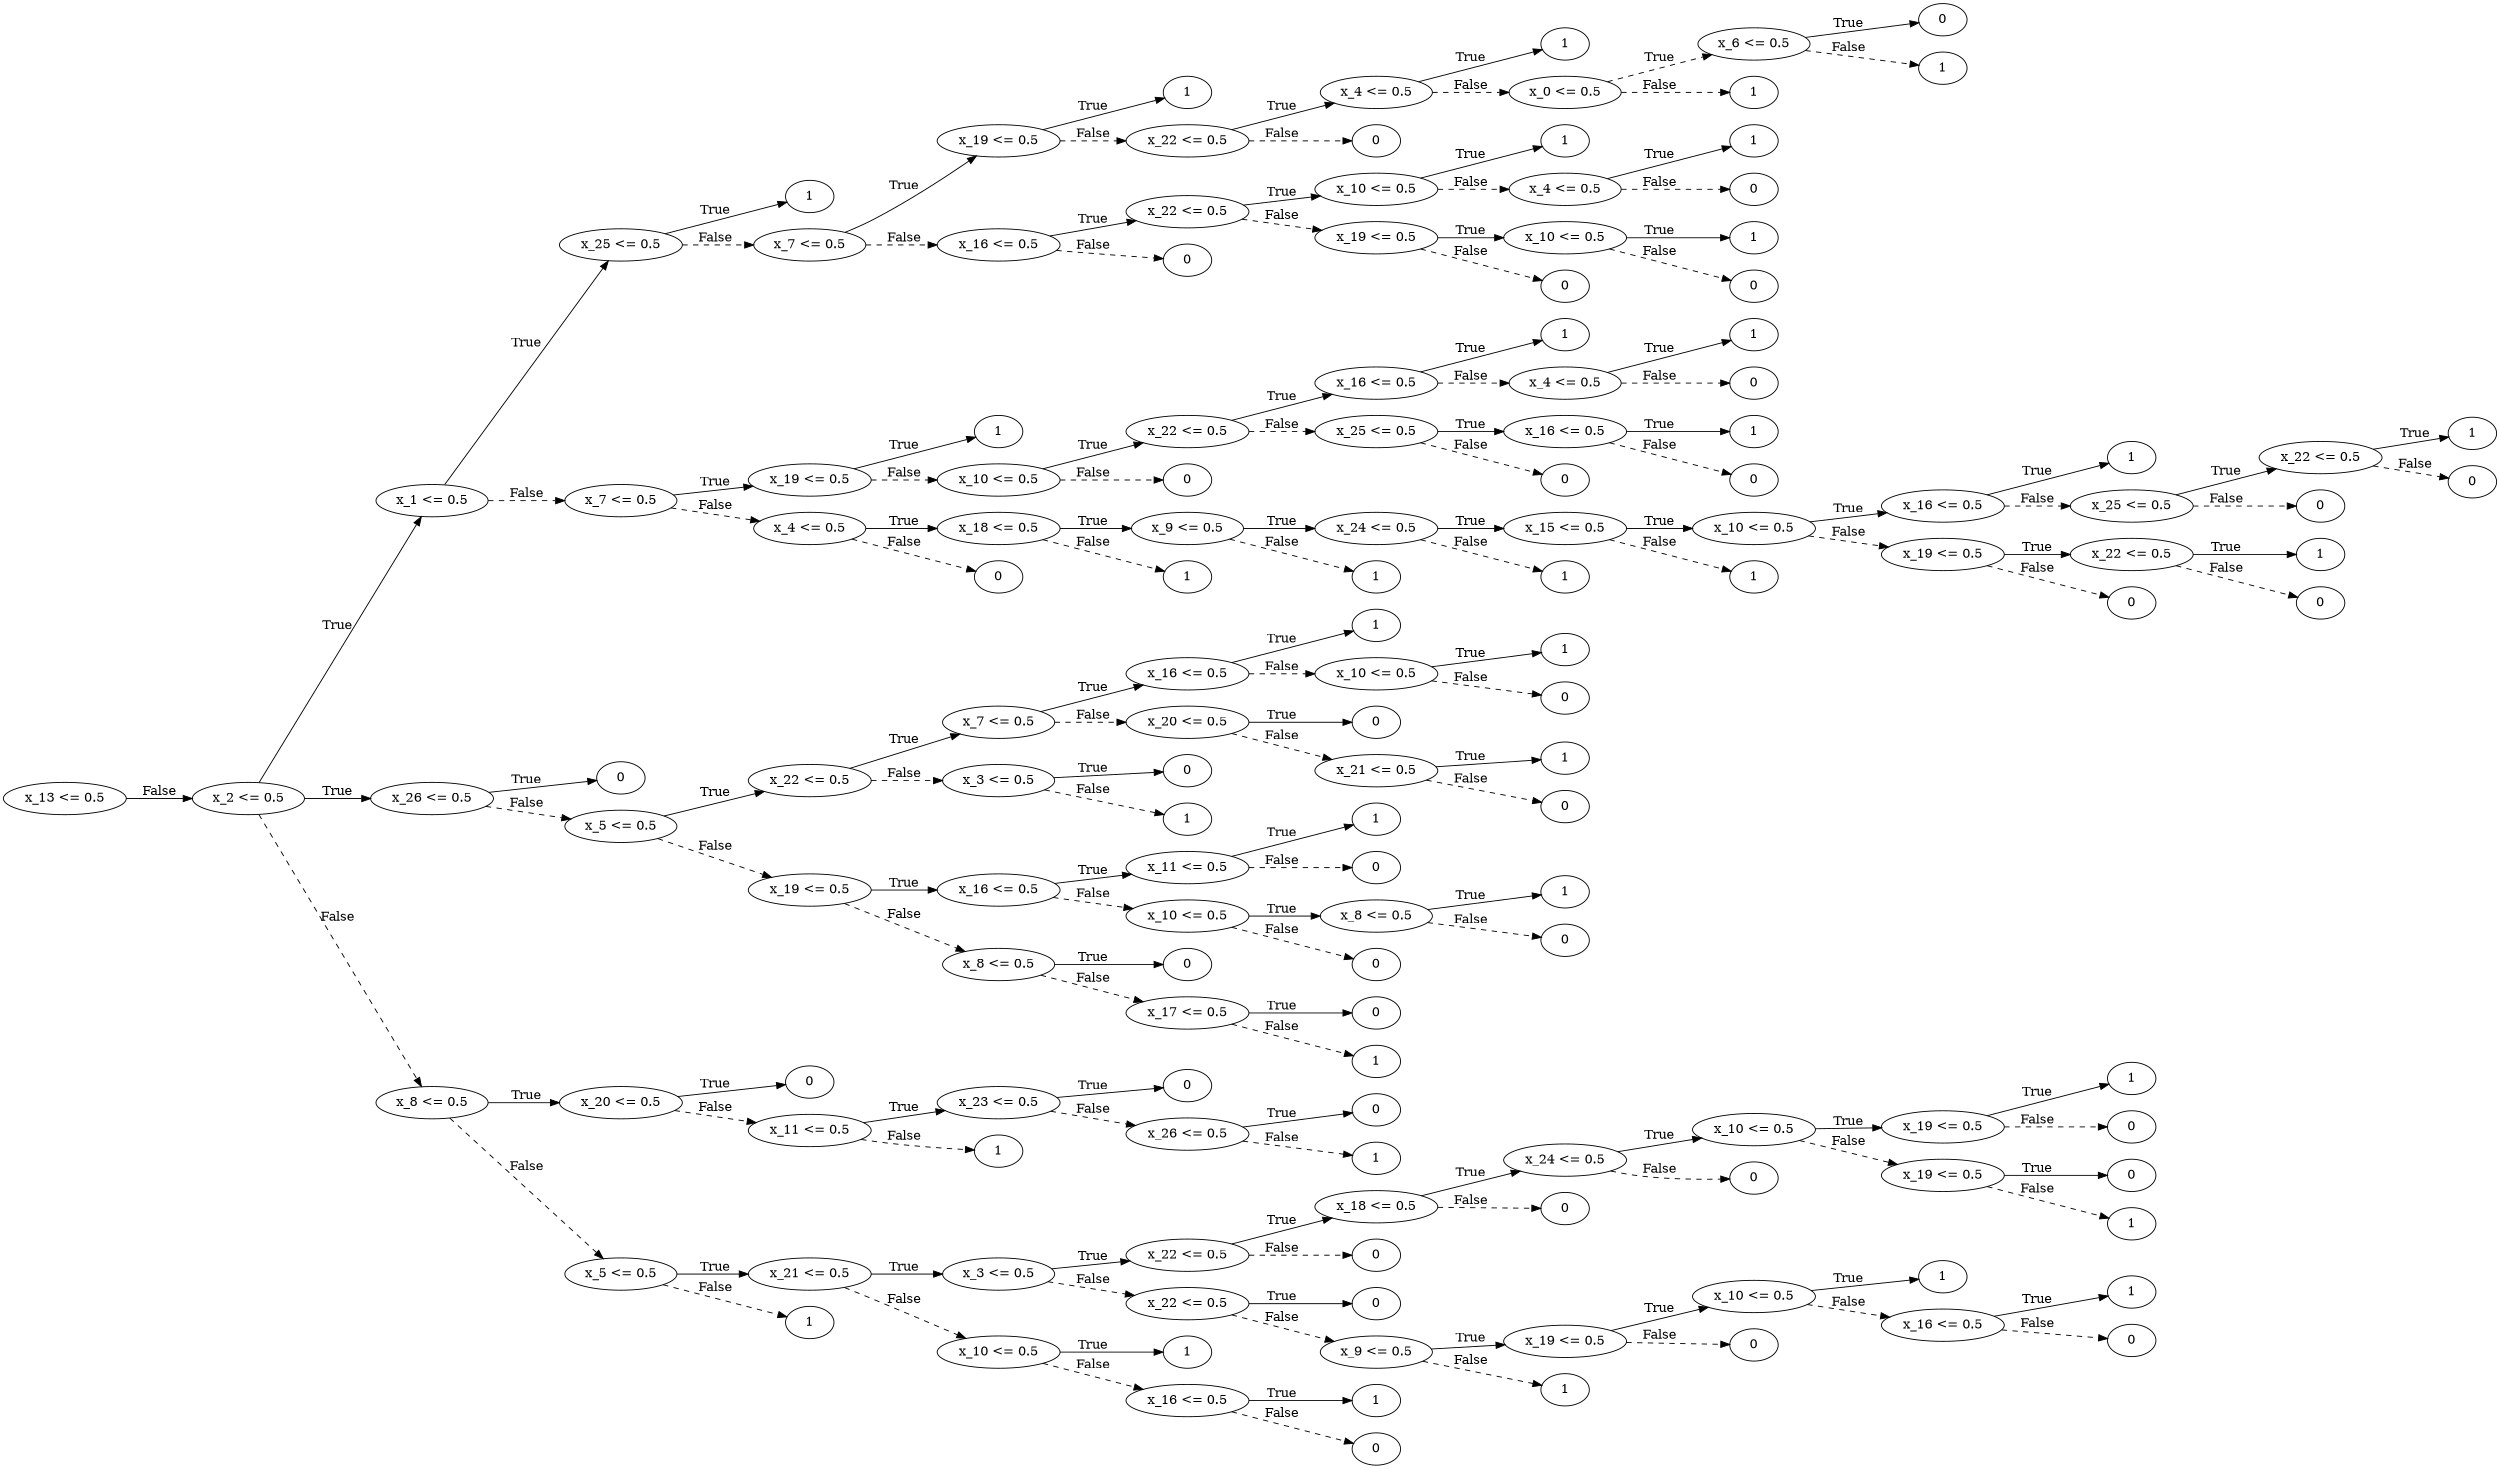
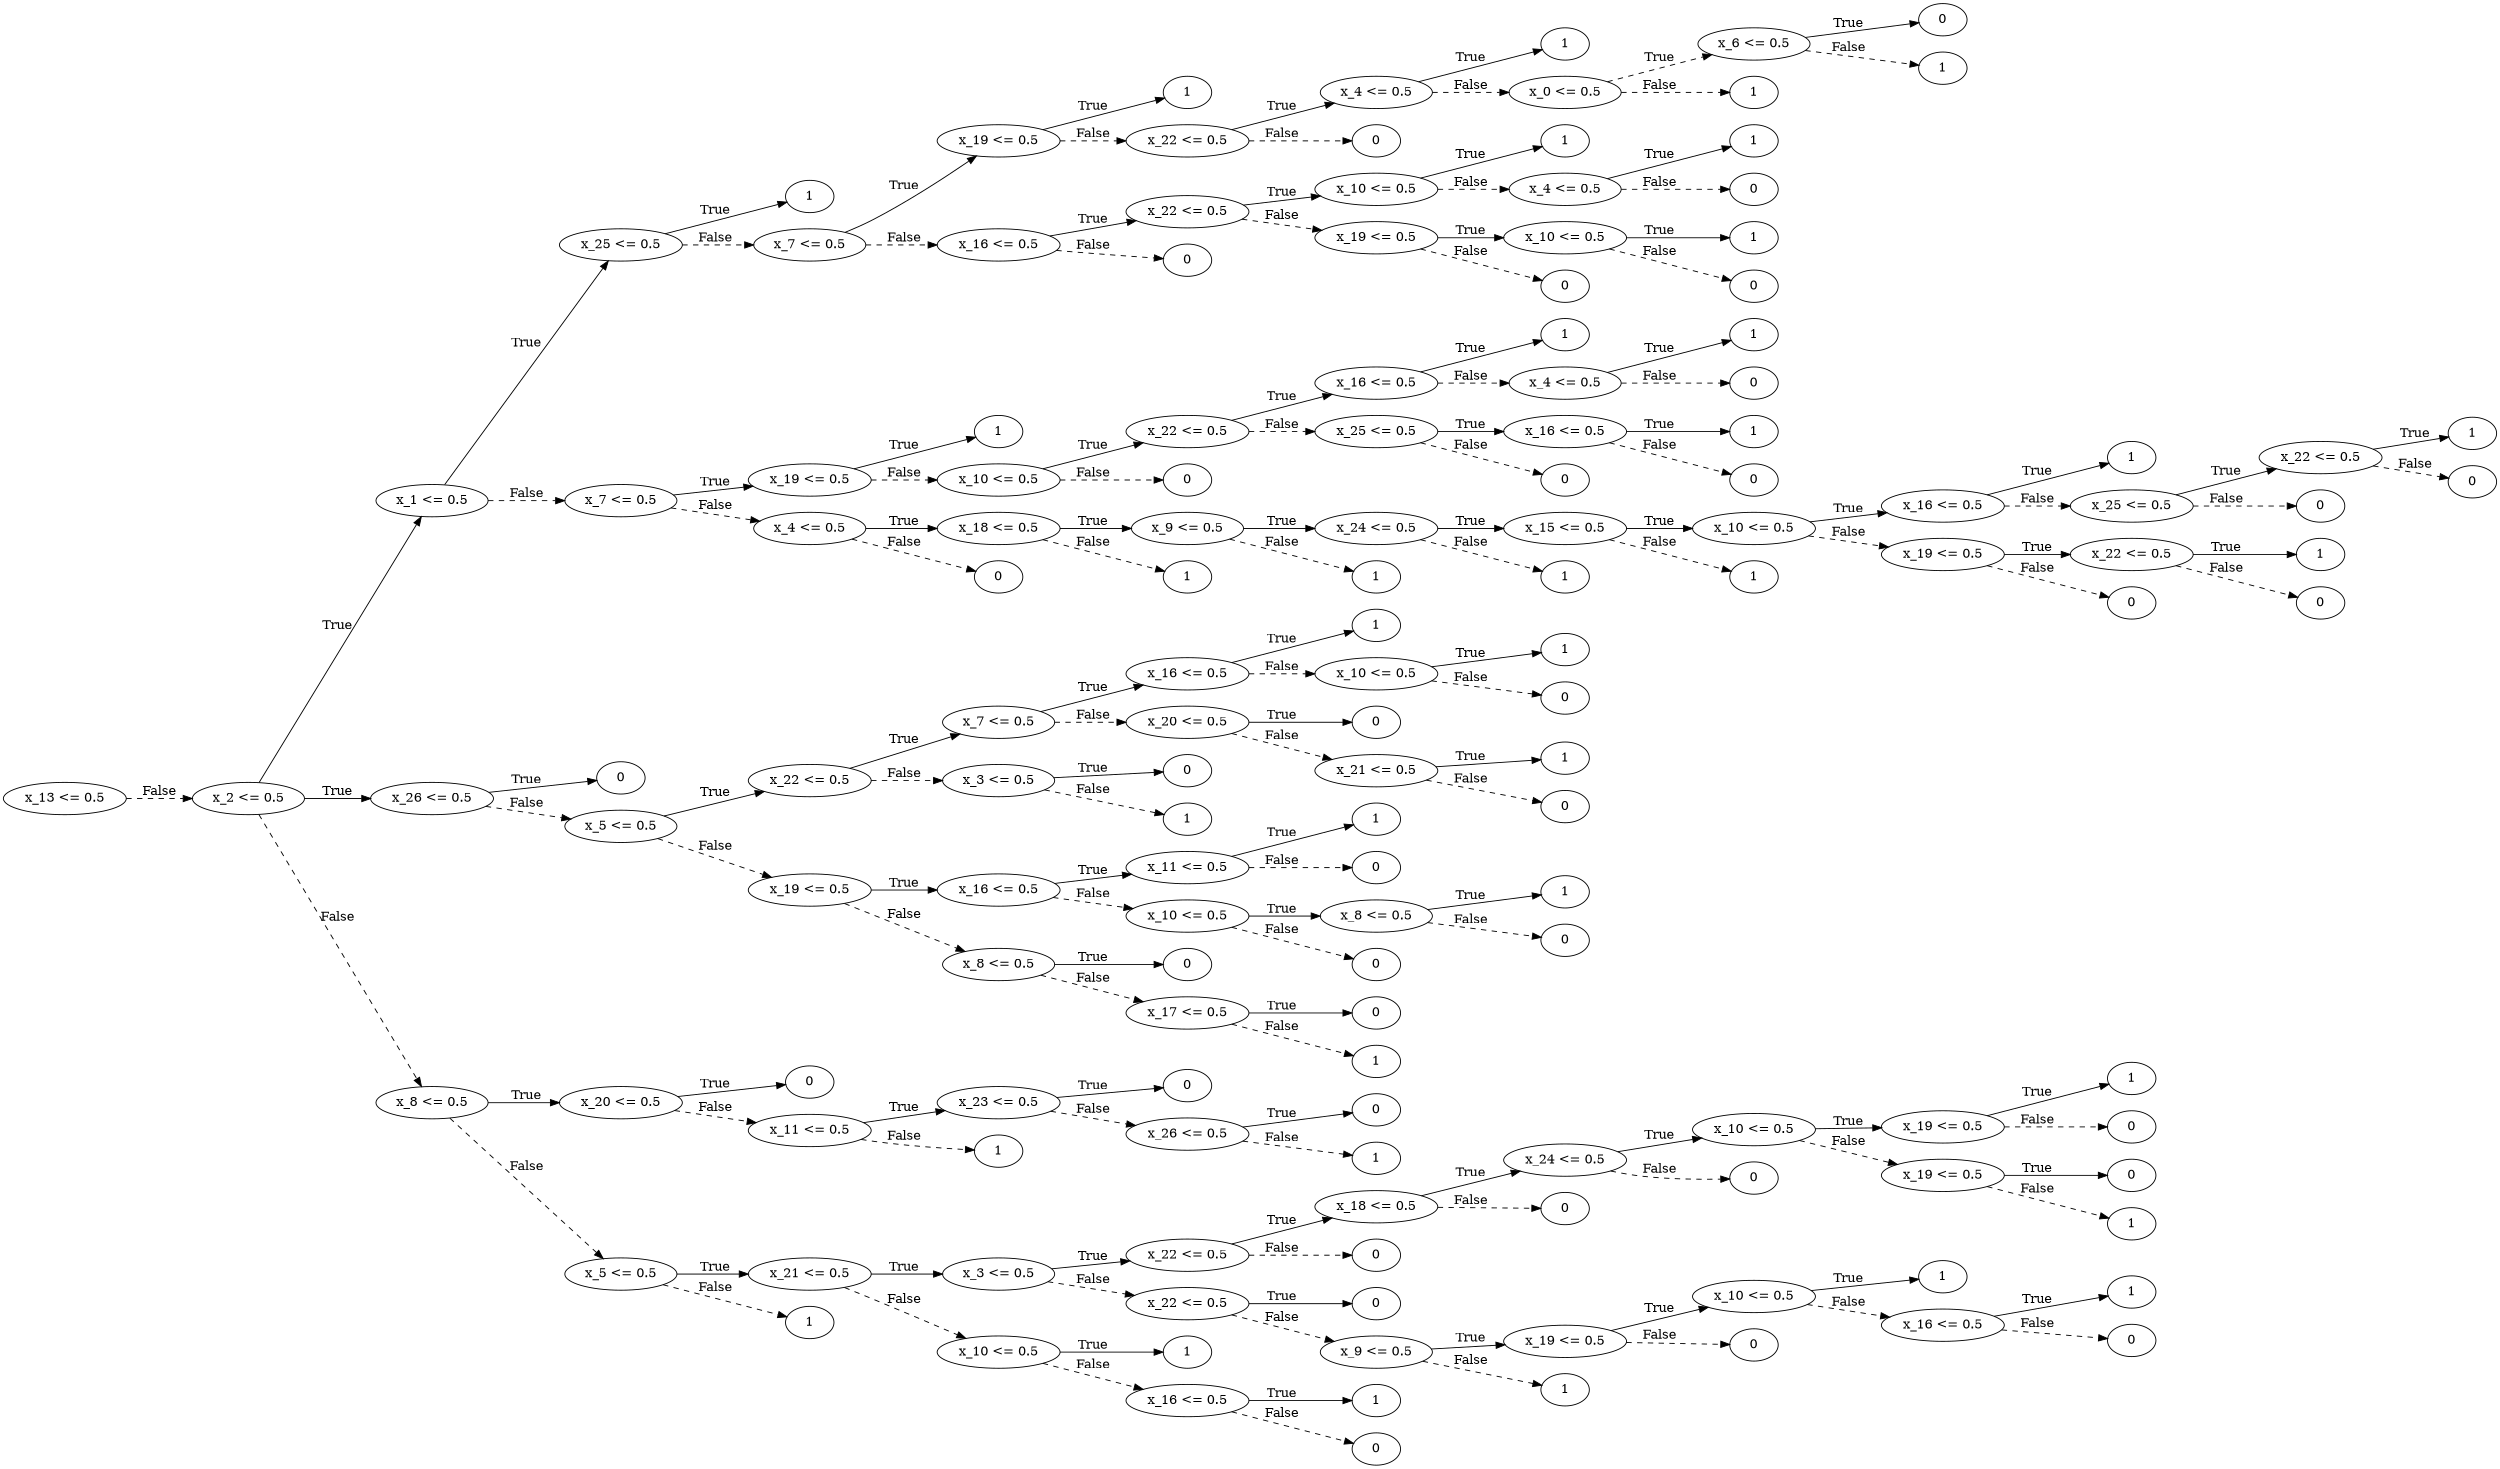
(155, 799) -> (155, 799)
